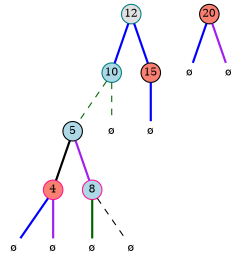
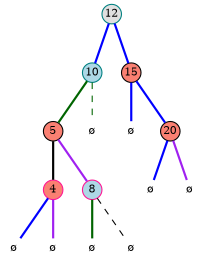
(92, 102) -> (73, 102)
none -> (151, 102)
(73, 131) -> (53, 131)
